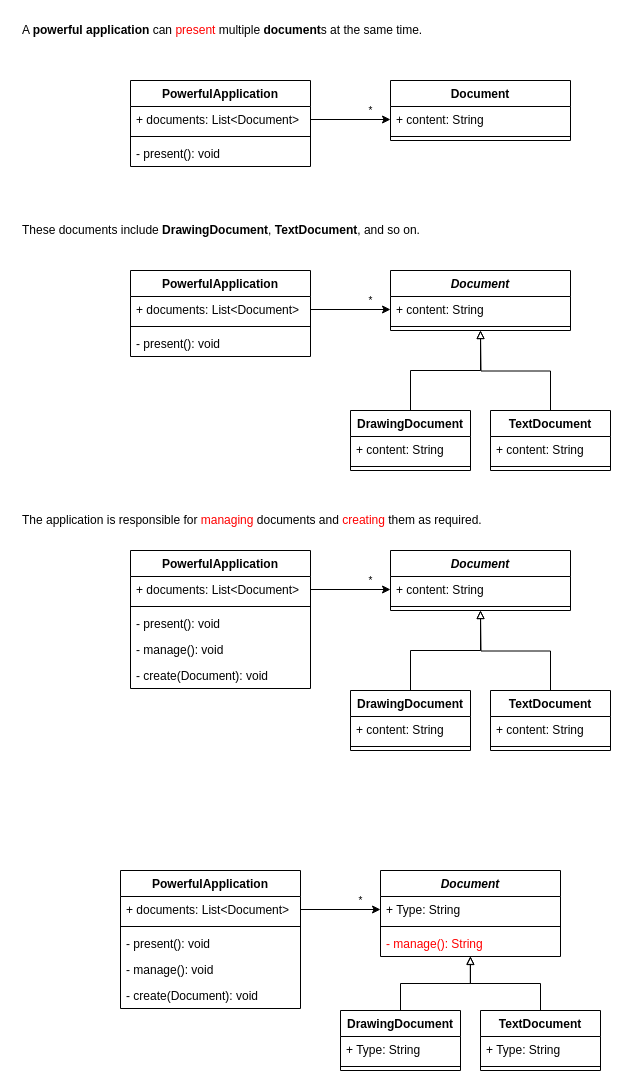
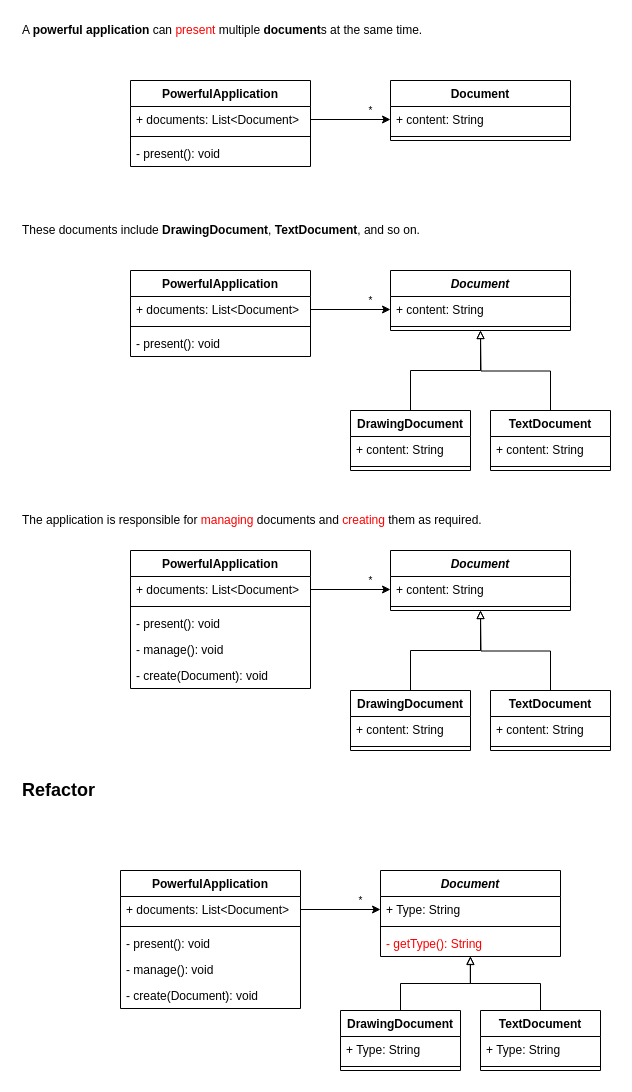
none -> (66, 791)
(440, 944) -> (444, 944)
